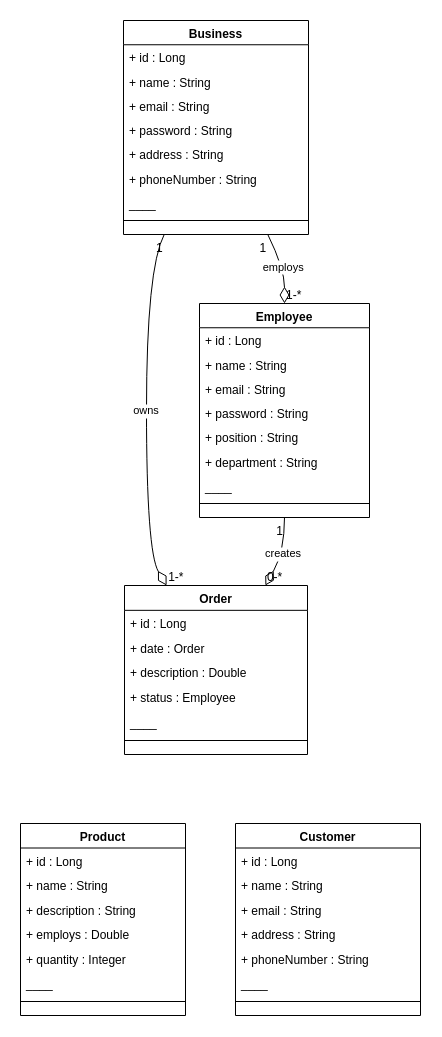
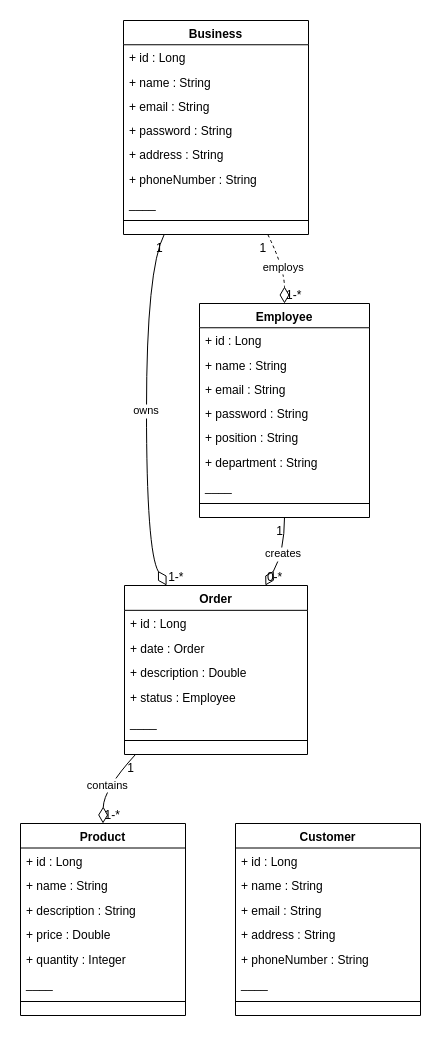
(274, 248) -> (274, 248)
none -> (116, 779)
(77, 935) -> (70, 935)
